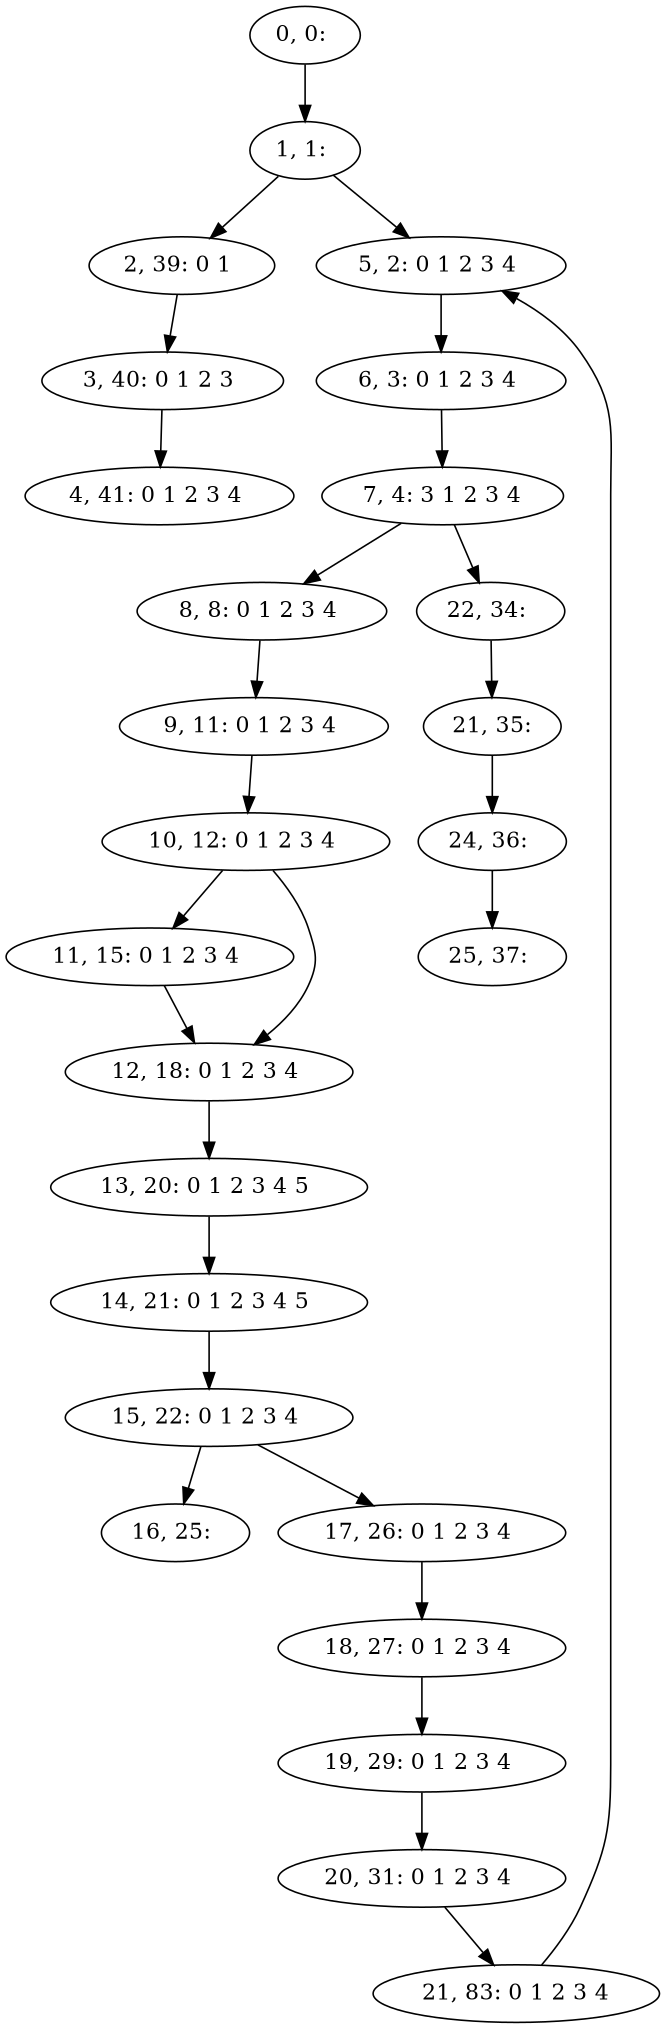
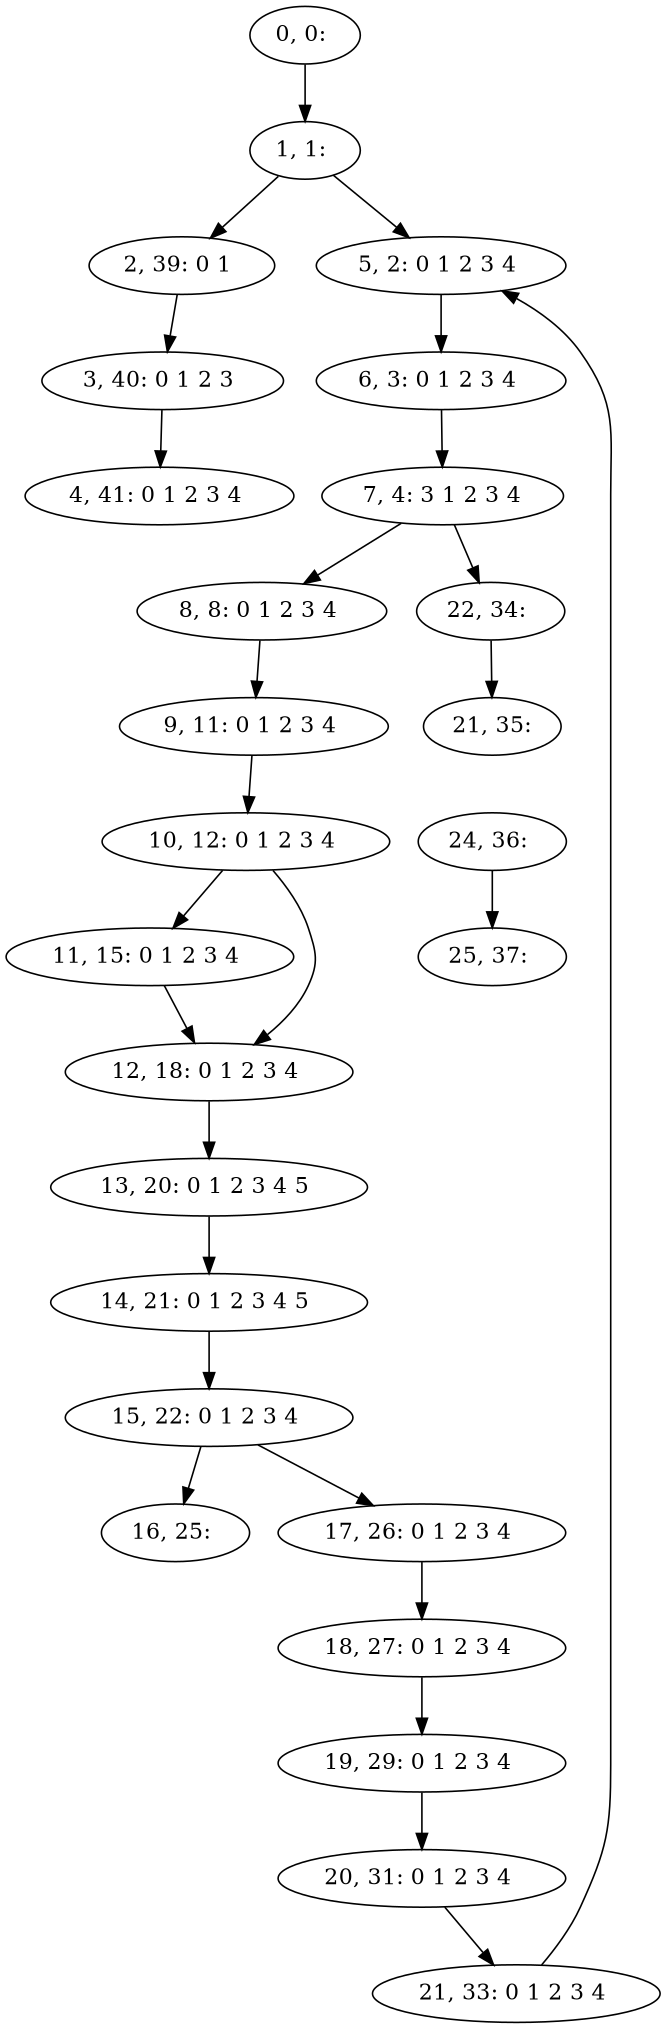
(492, 776) -> none
(516, 1994) -> (516, 1994)
